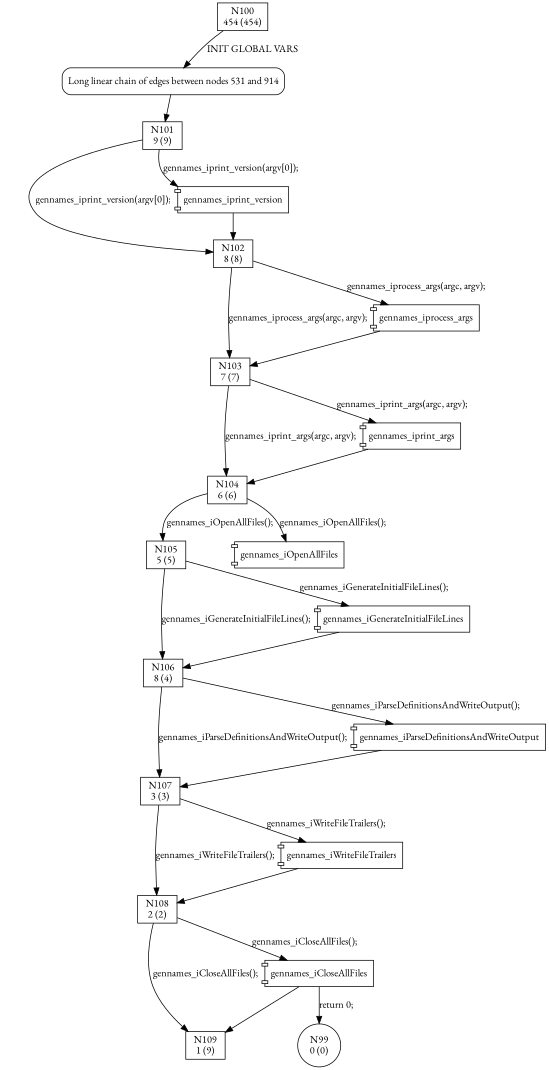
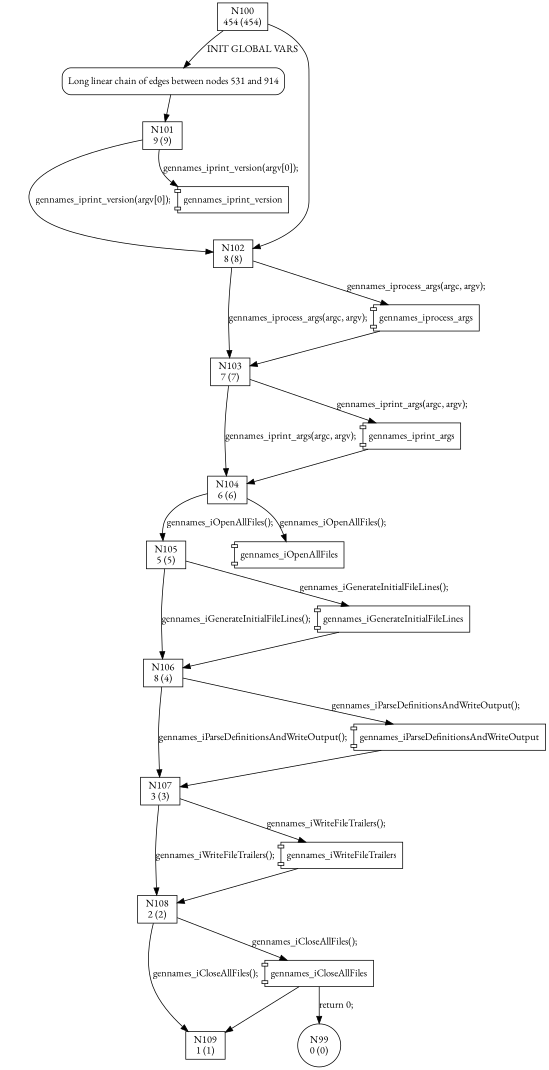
(233, 223) -> (309, 138)
(205, 1045) -> (205, 1045)
